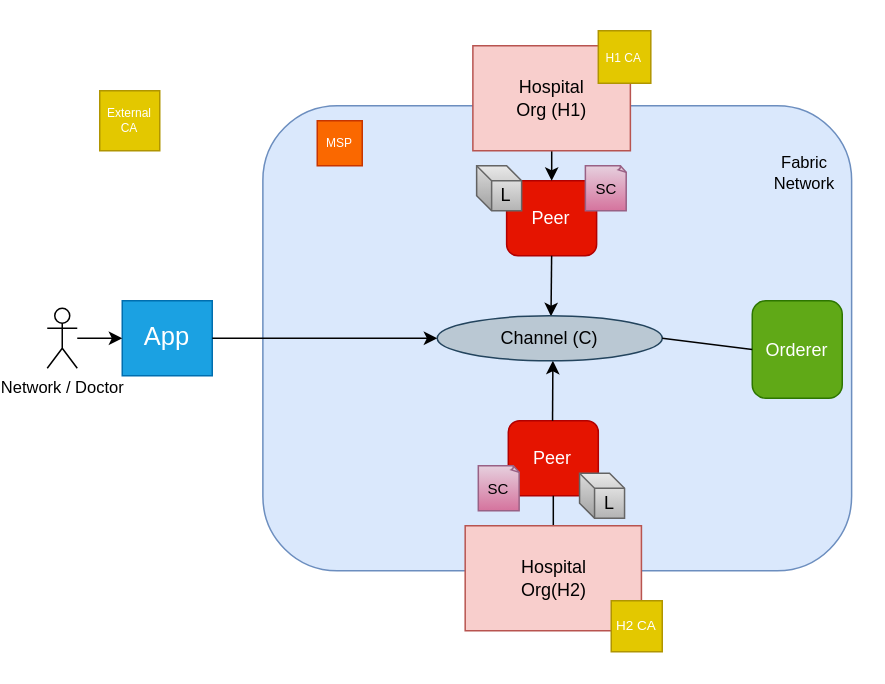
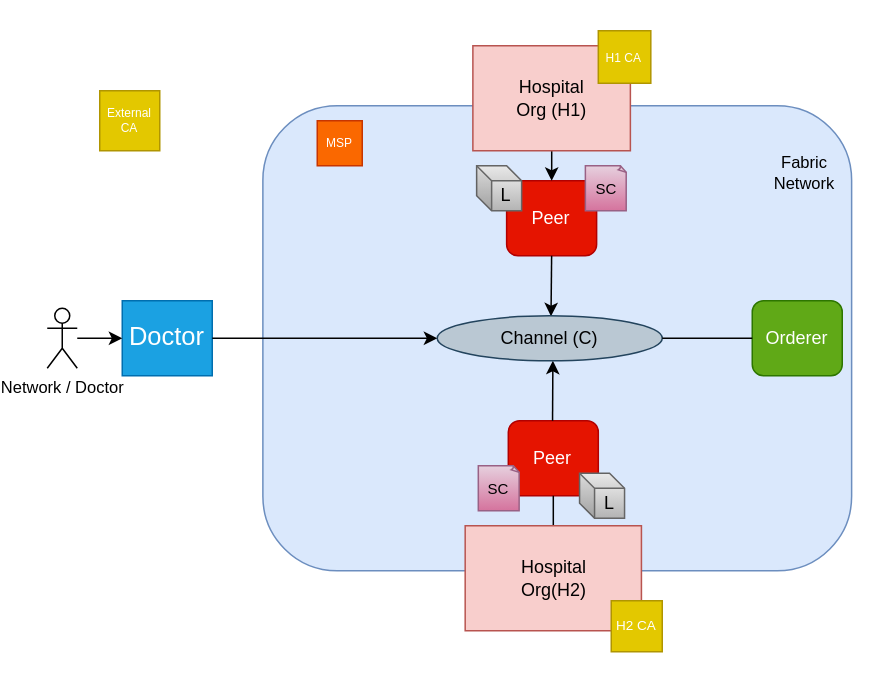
(167, 338) -> (167, 338)
(797, 350) -> (797, 338)
